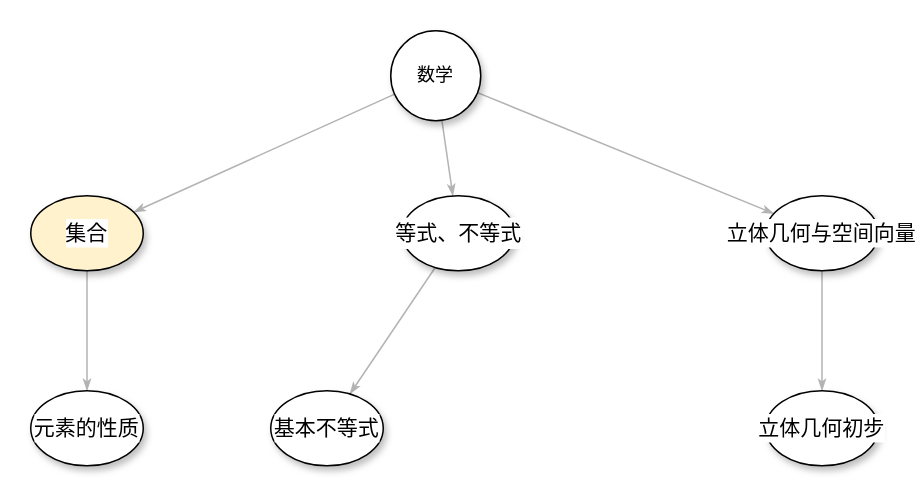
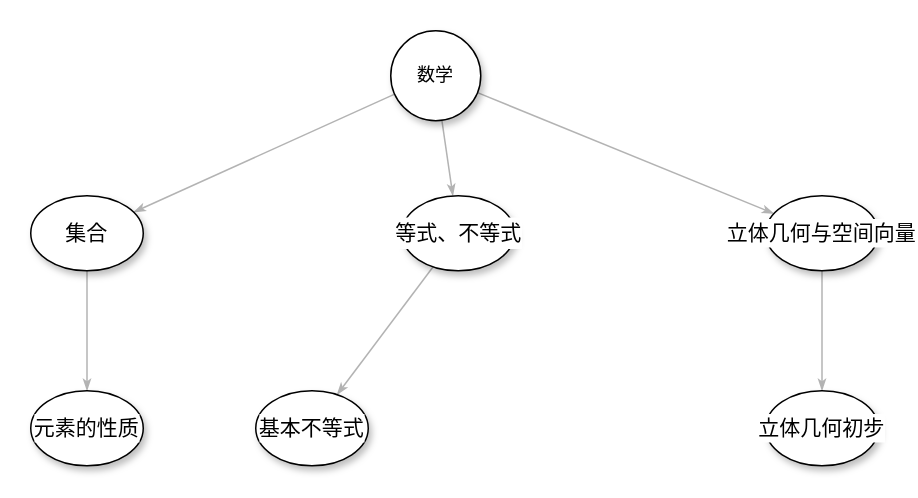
(87, 233) -> (87, 233)
(327, 428) -> (312, 428)
